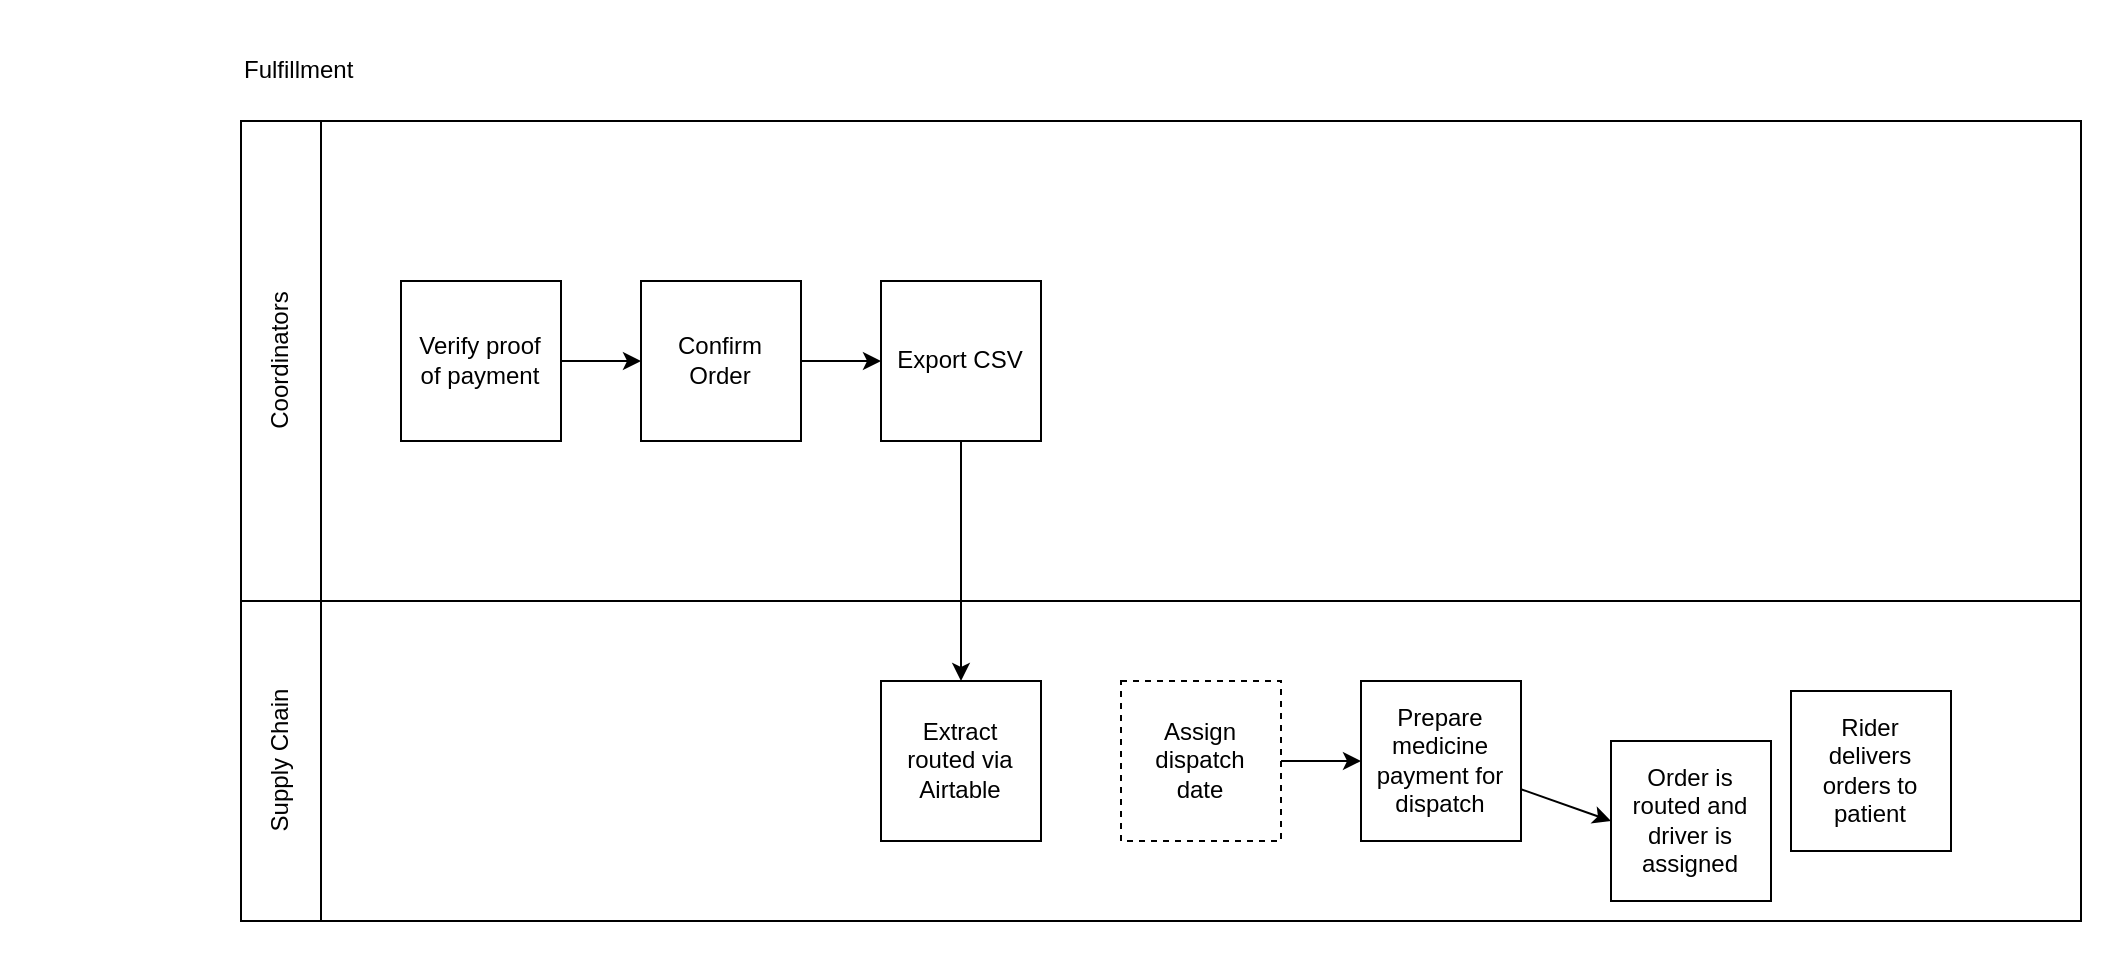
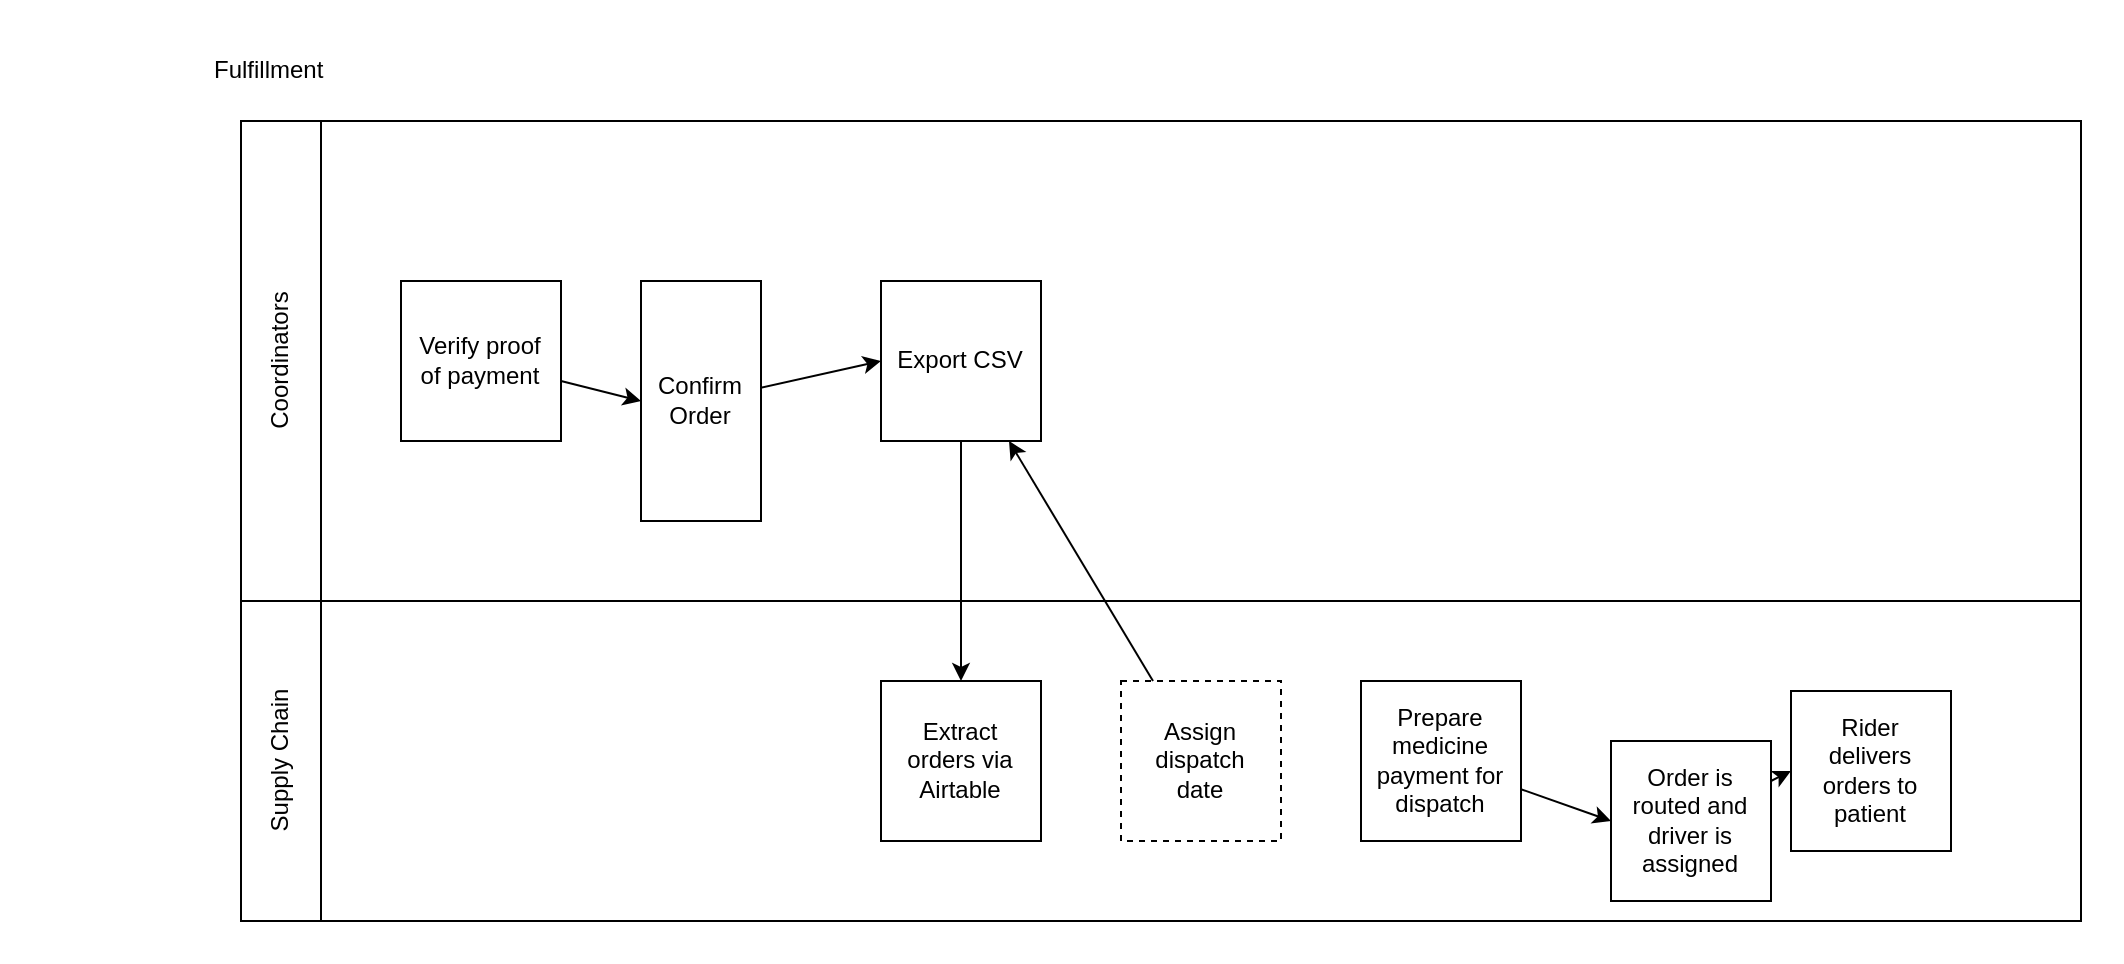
(321, 71) -> (291, 71)
(721, 361) -> (701, 401)
(961, 761) -> (961, 761)
(1314, 761) -> (1085, 567)
none -> (1775, 779)
